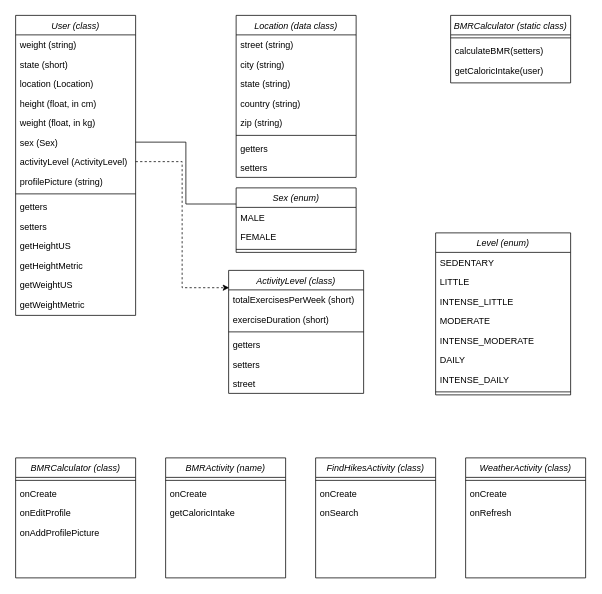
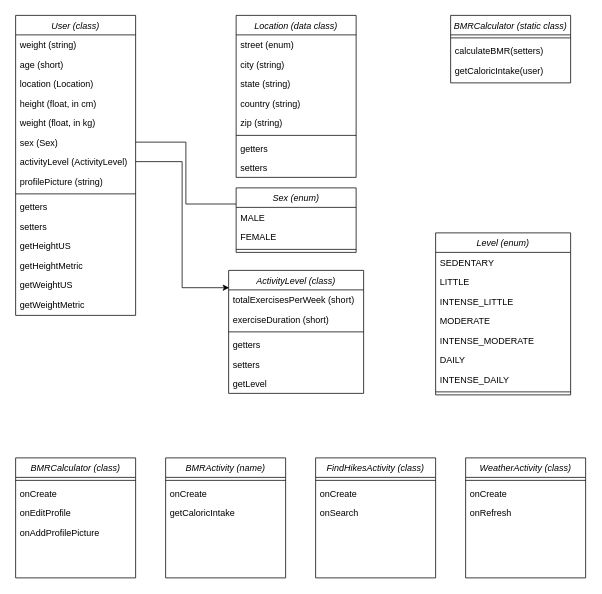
(275, 45) -> (272, 45)
(51, 65) -> (46, 65)
(182, 224) -> (182, 224)
(248, 384) -> (251, 384)
